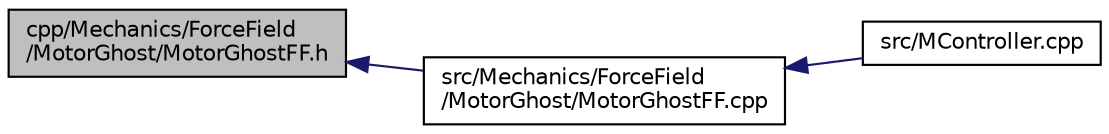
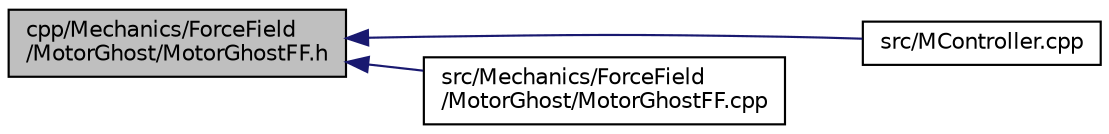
(835, 62) -> (615, 35)
